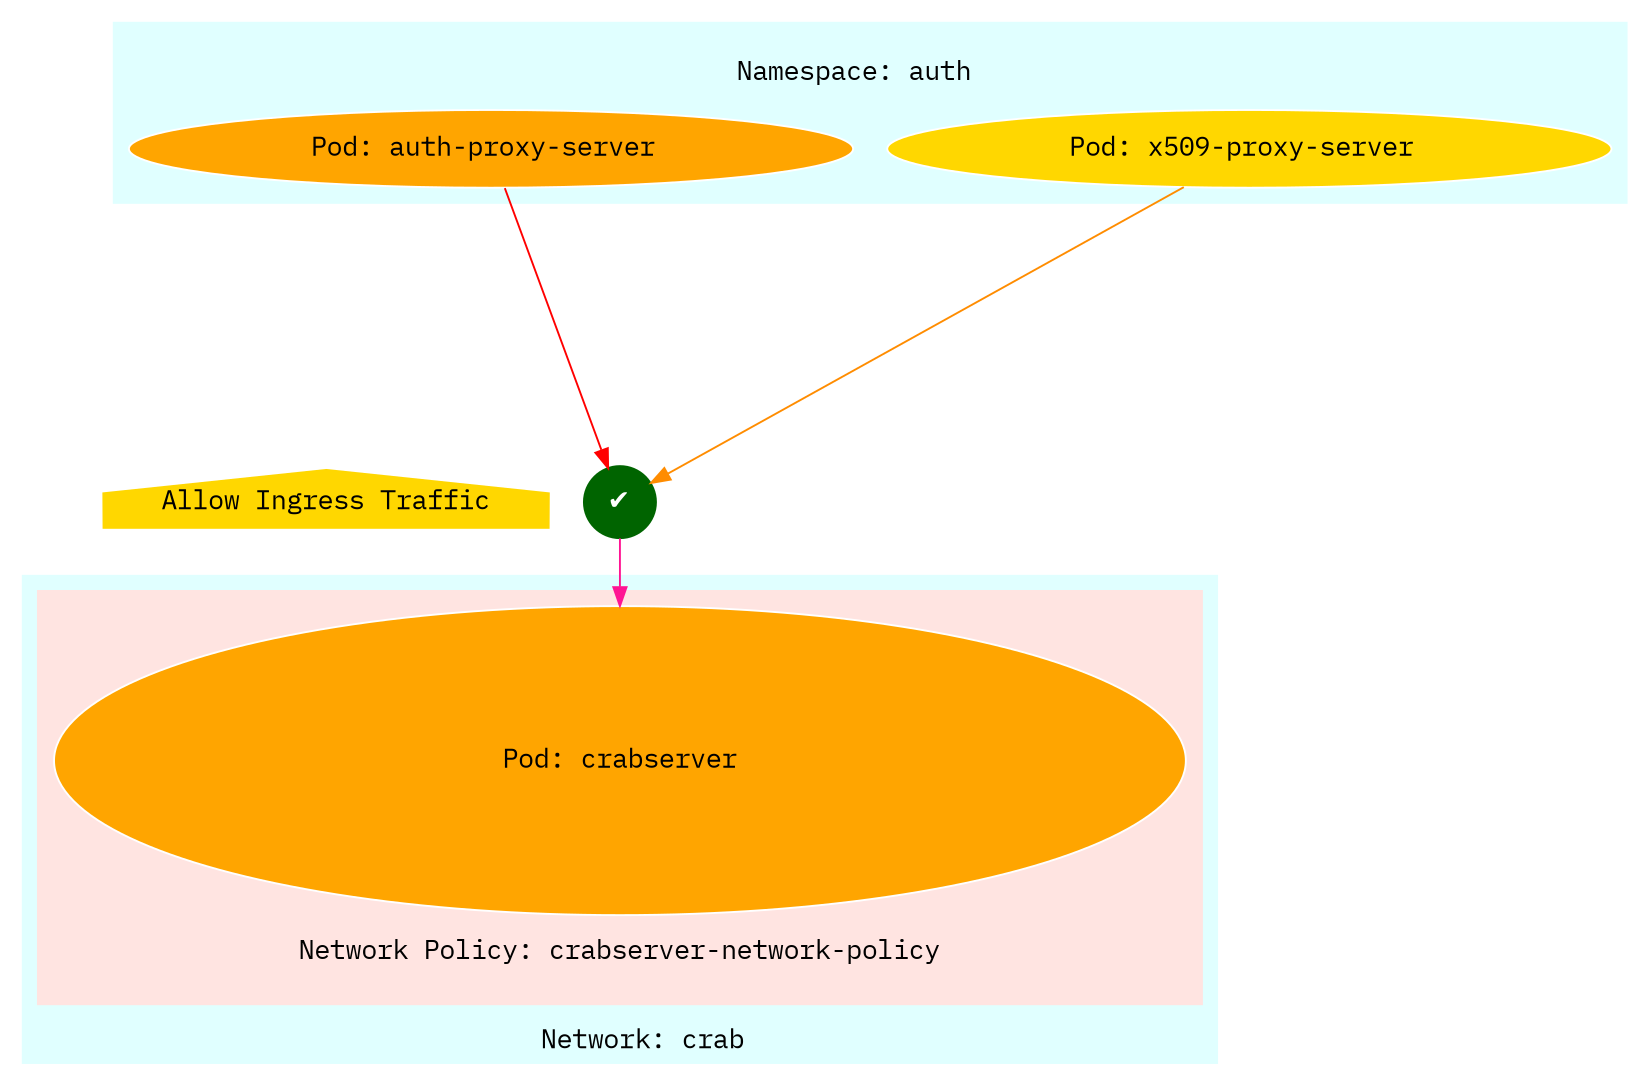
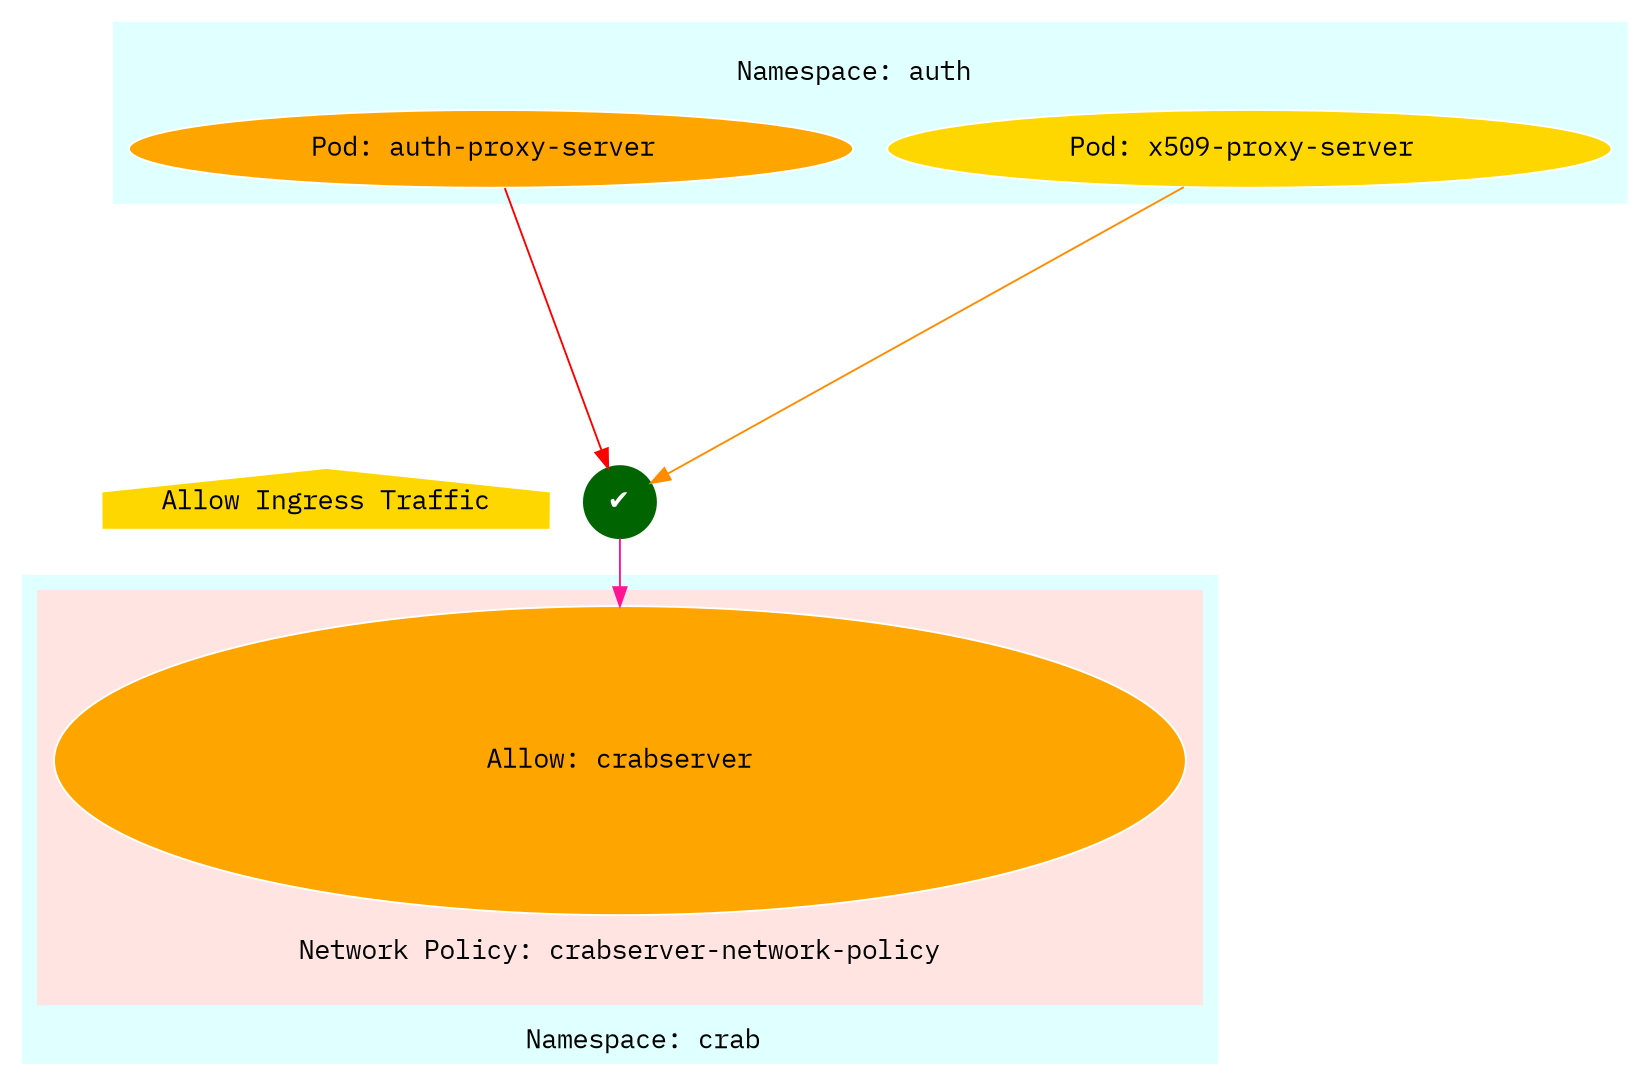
(620, 761) -> (620, 761)
(620, 1041) -> (620, 1041)
